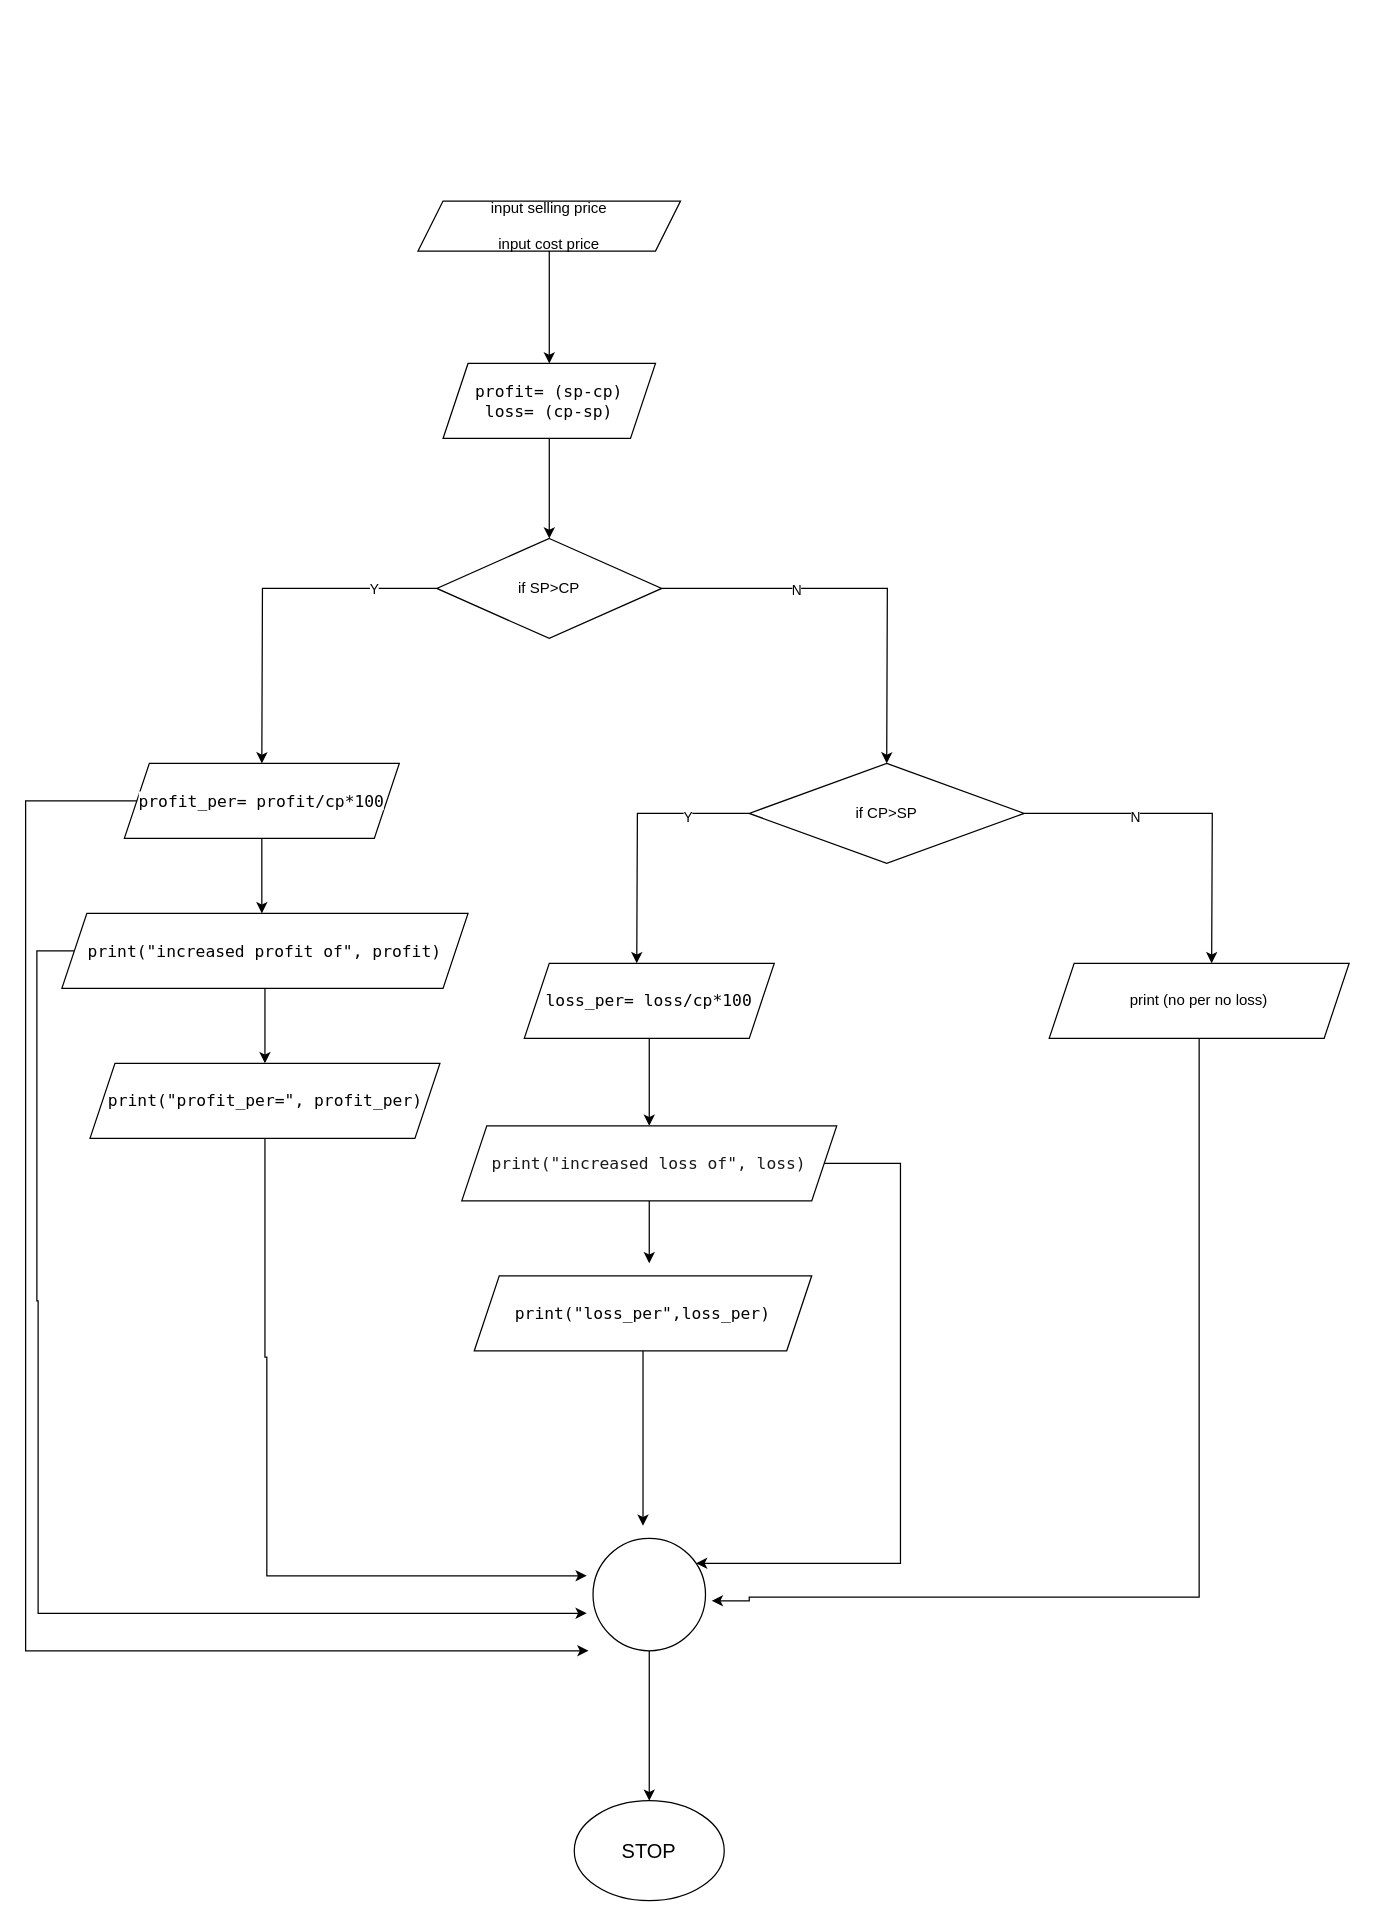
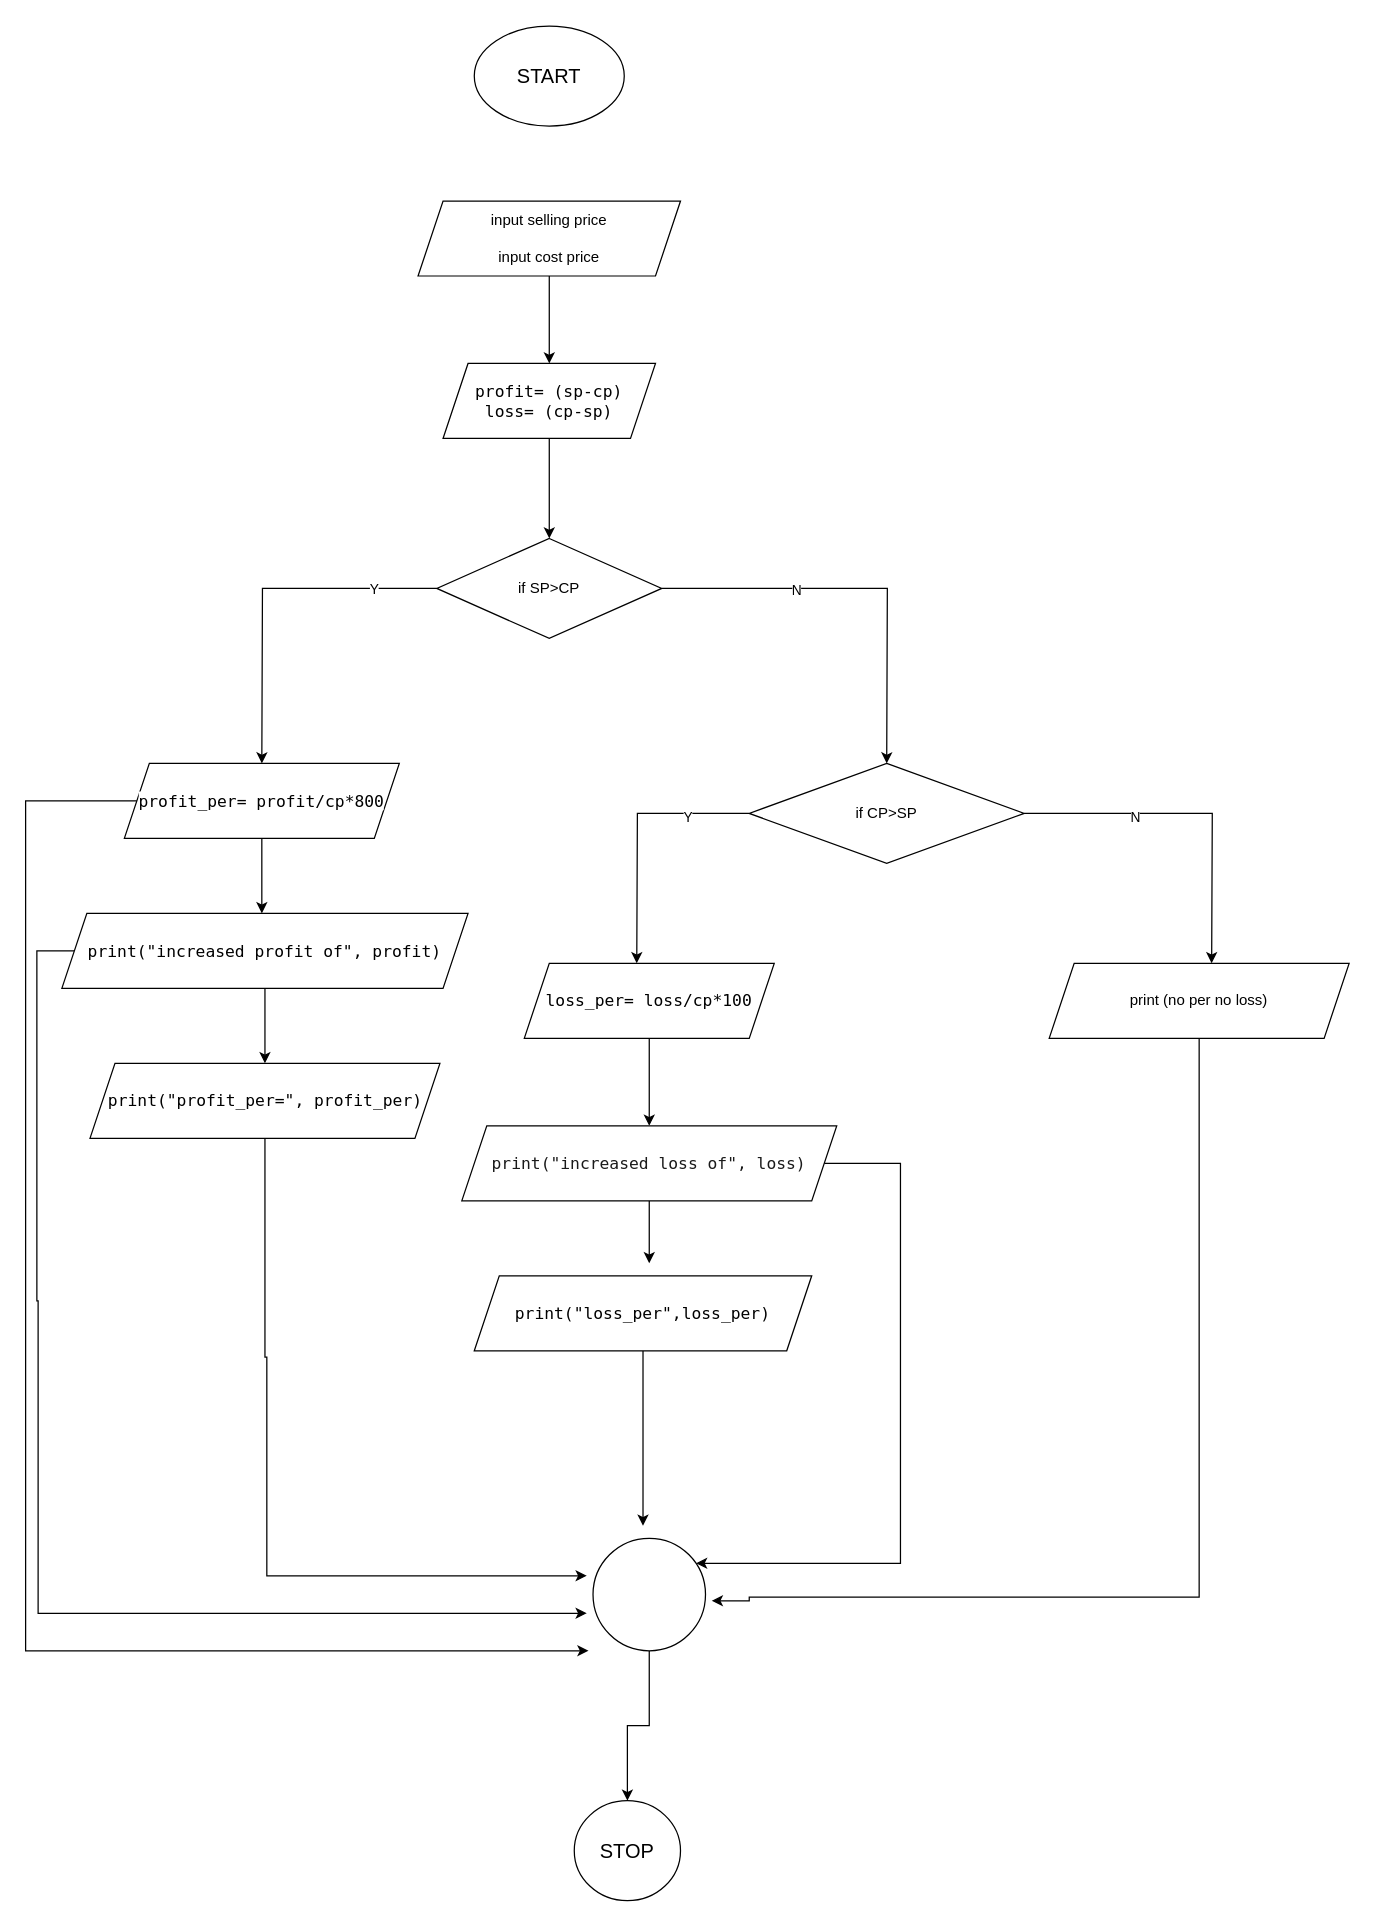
none -> (549, 76)
(549, 226) -> (549, 238)
(262, 801) -> (262, 801)
(649, 1851) -> (628, 1851)
